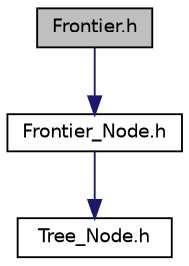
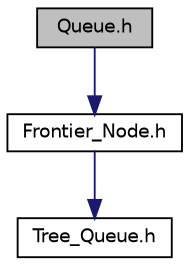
(95, 28) -> (95, 28)
(95, 238) -> (95, 238)
